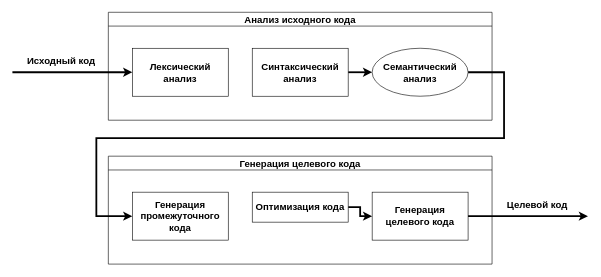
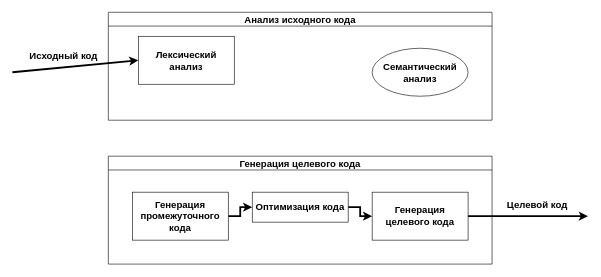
(180, 72) -> (186, 60)
(300, 72) -> none
(357, 72) -> none
(298, 138) -> none
none -> (240, 215)
